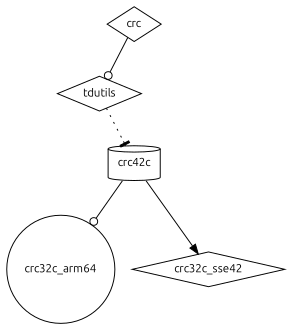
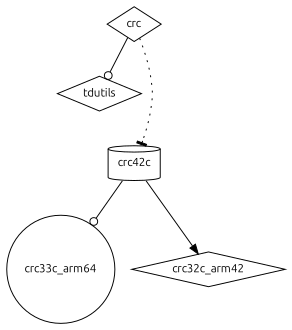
(115, 125) -> (152, 89)
(61, 269) -> (61, 269)
(208, 269) -> (208, 269)
